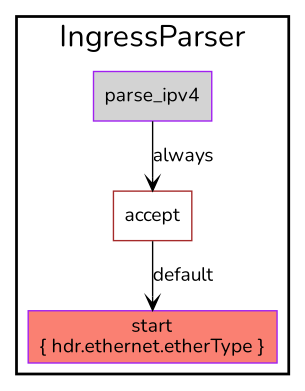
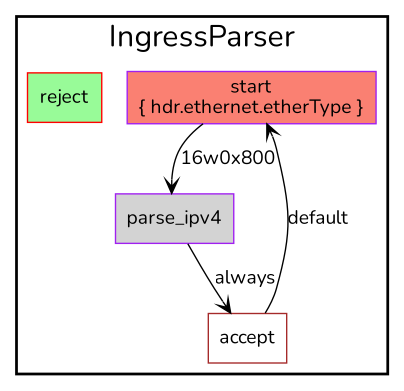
none -> (65, 98)
none -> (181, 148)
